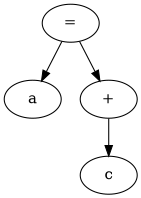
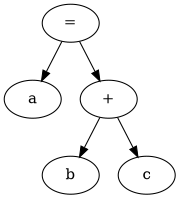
none -> (71, 175)
